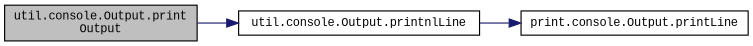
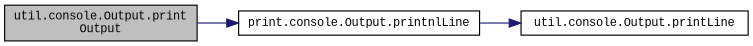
(359, 23) -> (359, 23)
(635, 23) -> (635, 23)
